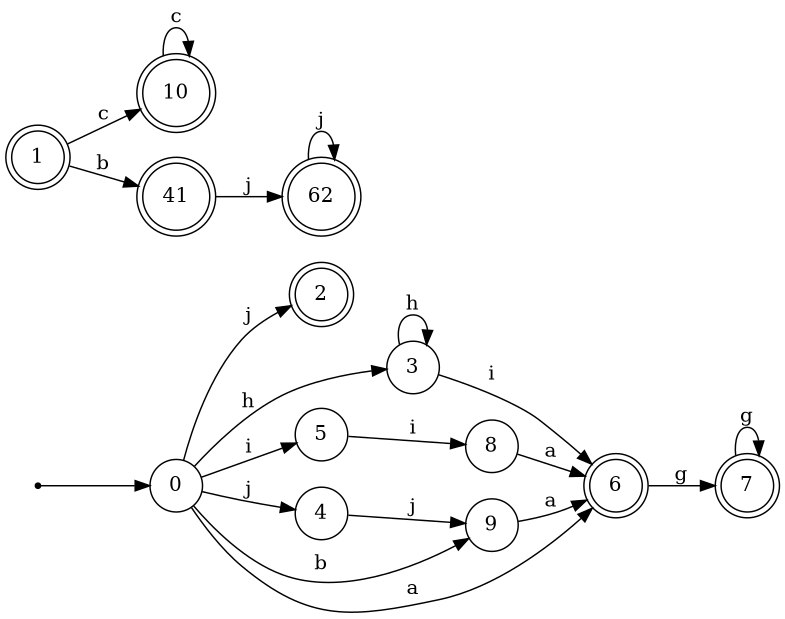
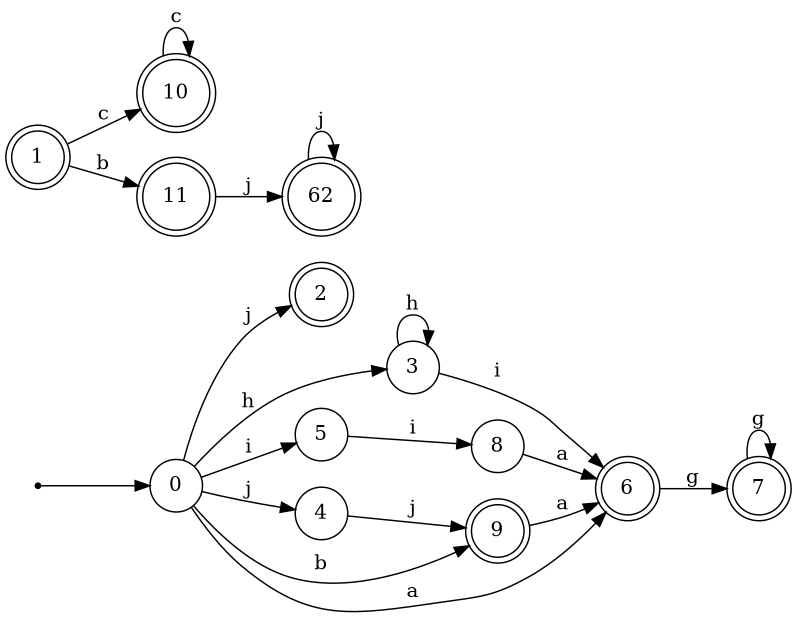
(176, 197) -> (176, 197)
(492, 525) -> (498, 531)
